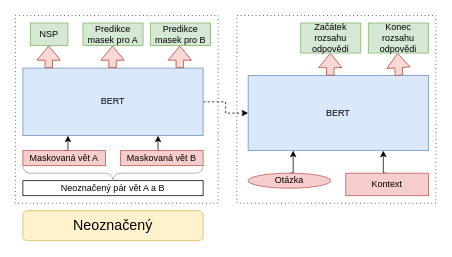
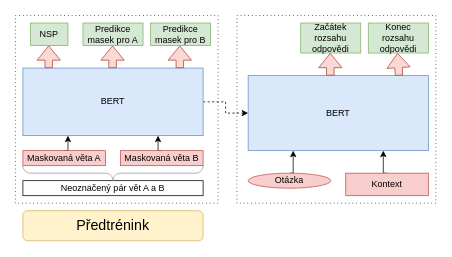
(64, 158) -> (64, 158)
(162, 158) -> (162, 158)
(113, 225) -> (113, 225)
